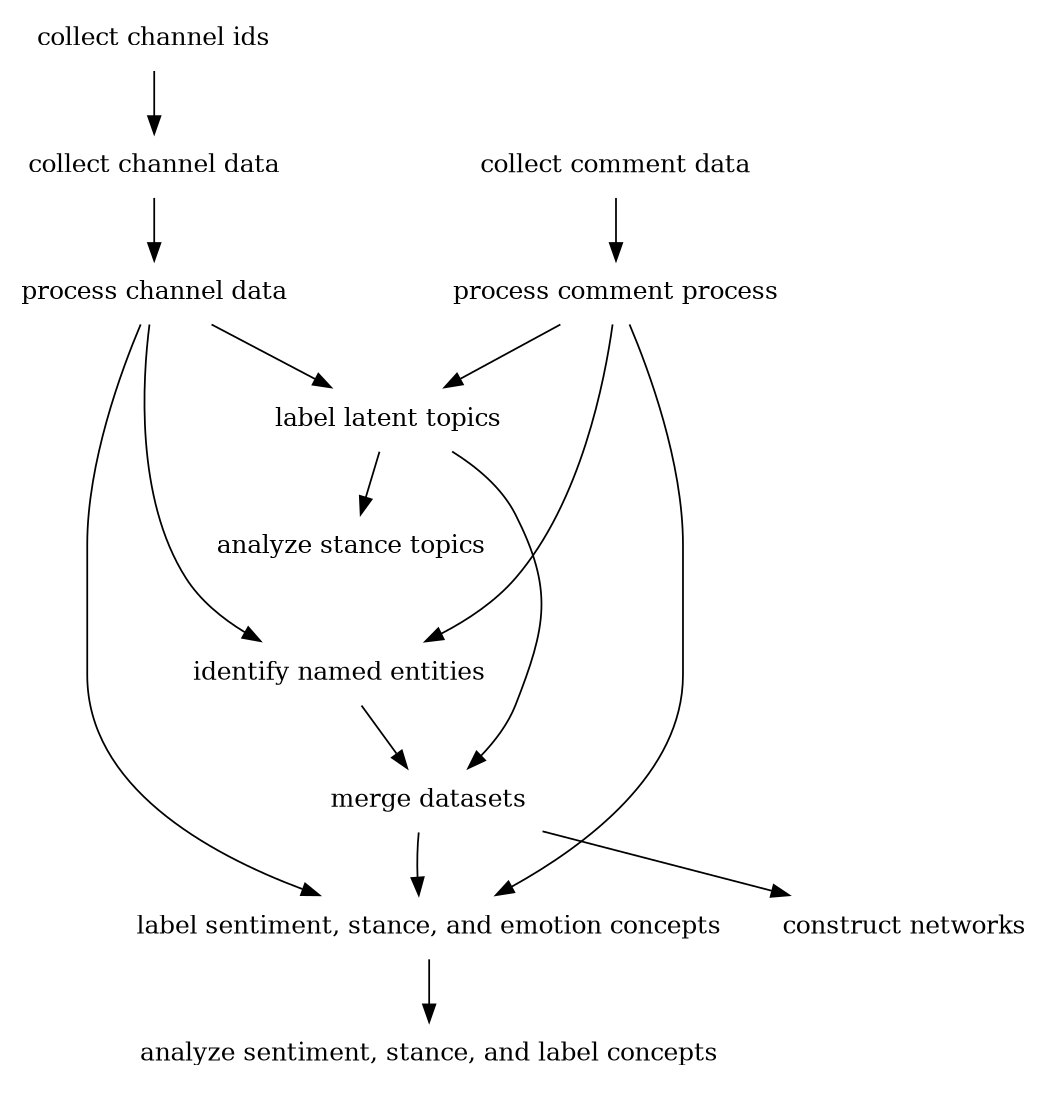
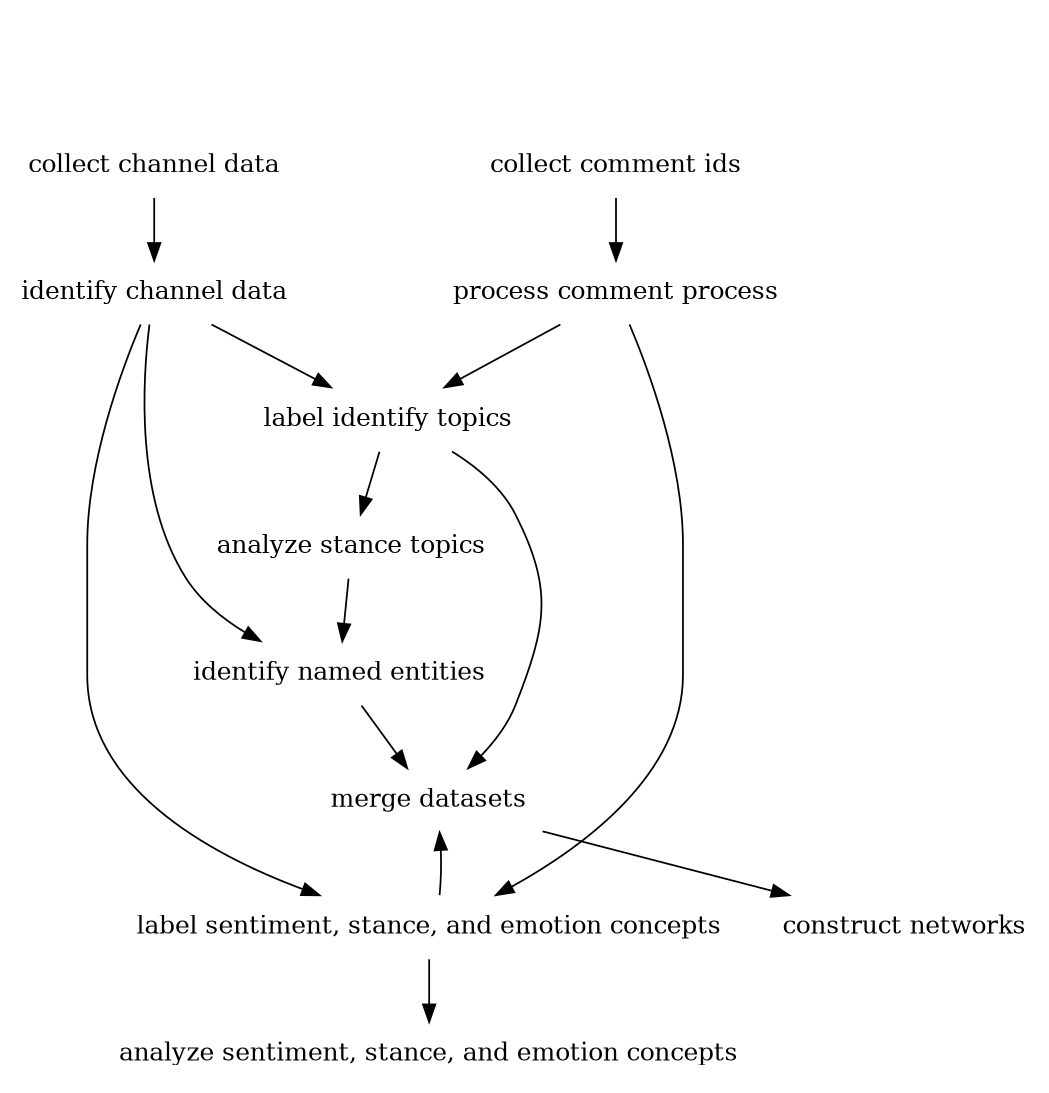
(154, 39) -> none
(616, 166) -> (616, 166)
(154, 293) -> (154, 293)
(389, 419) -> (389, 419)
(563, 501) -> (346, 601)
(417, 855) -> (441, 873)
(429, 1054) -> (429, 1054)
